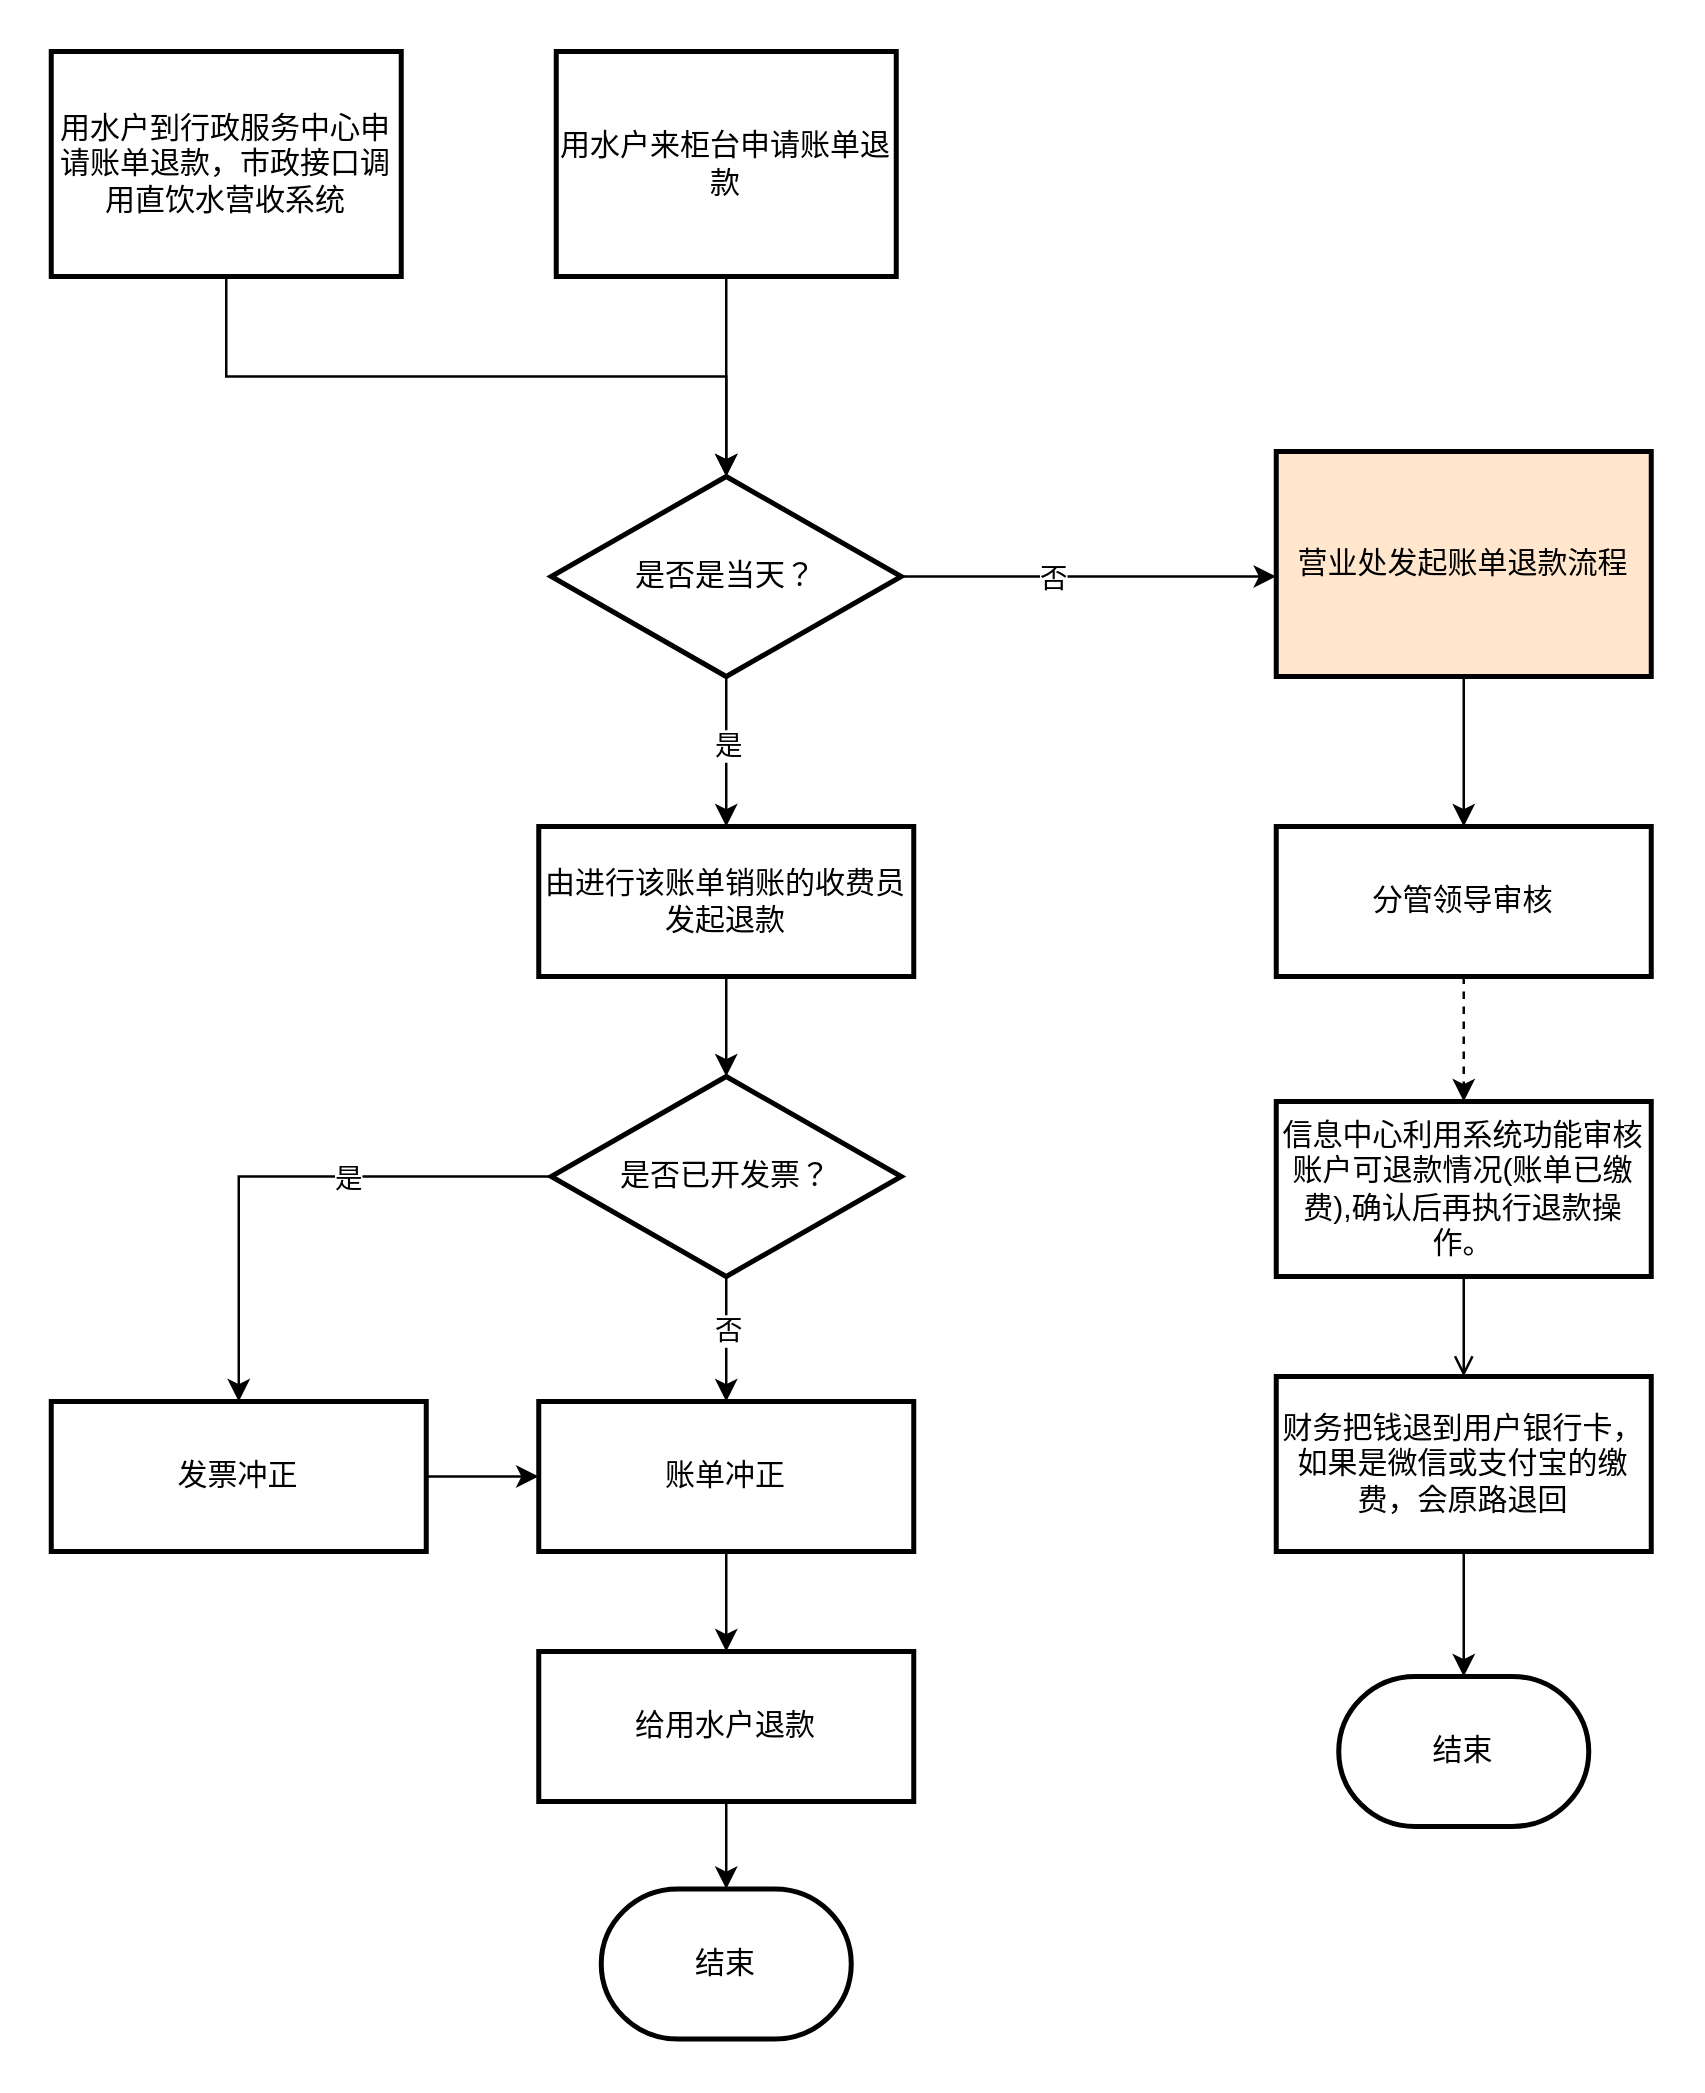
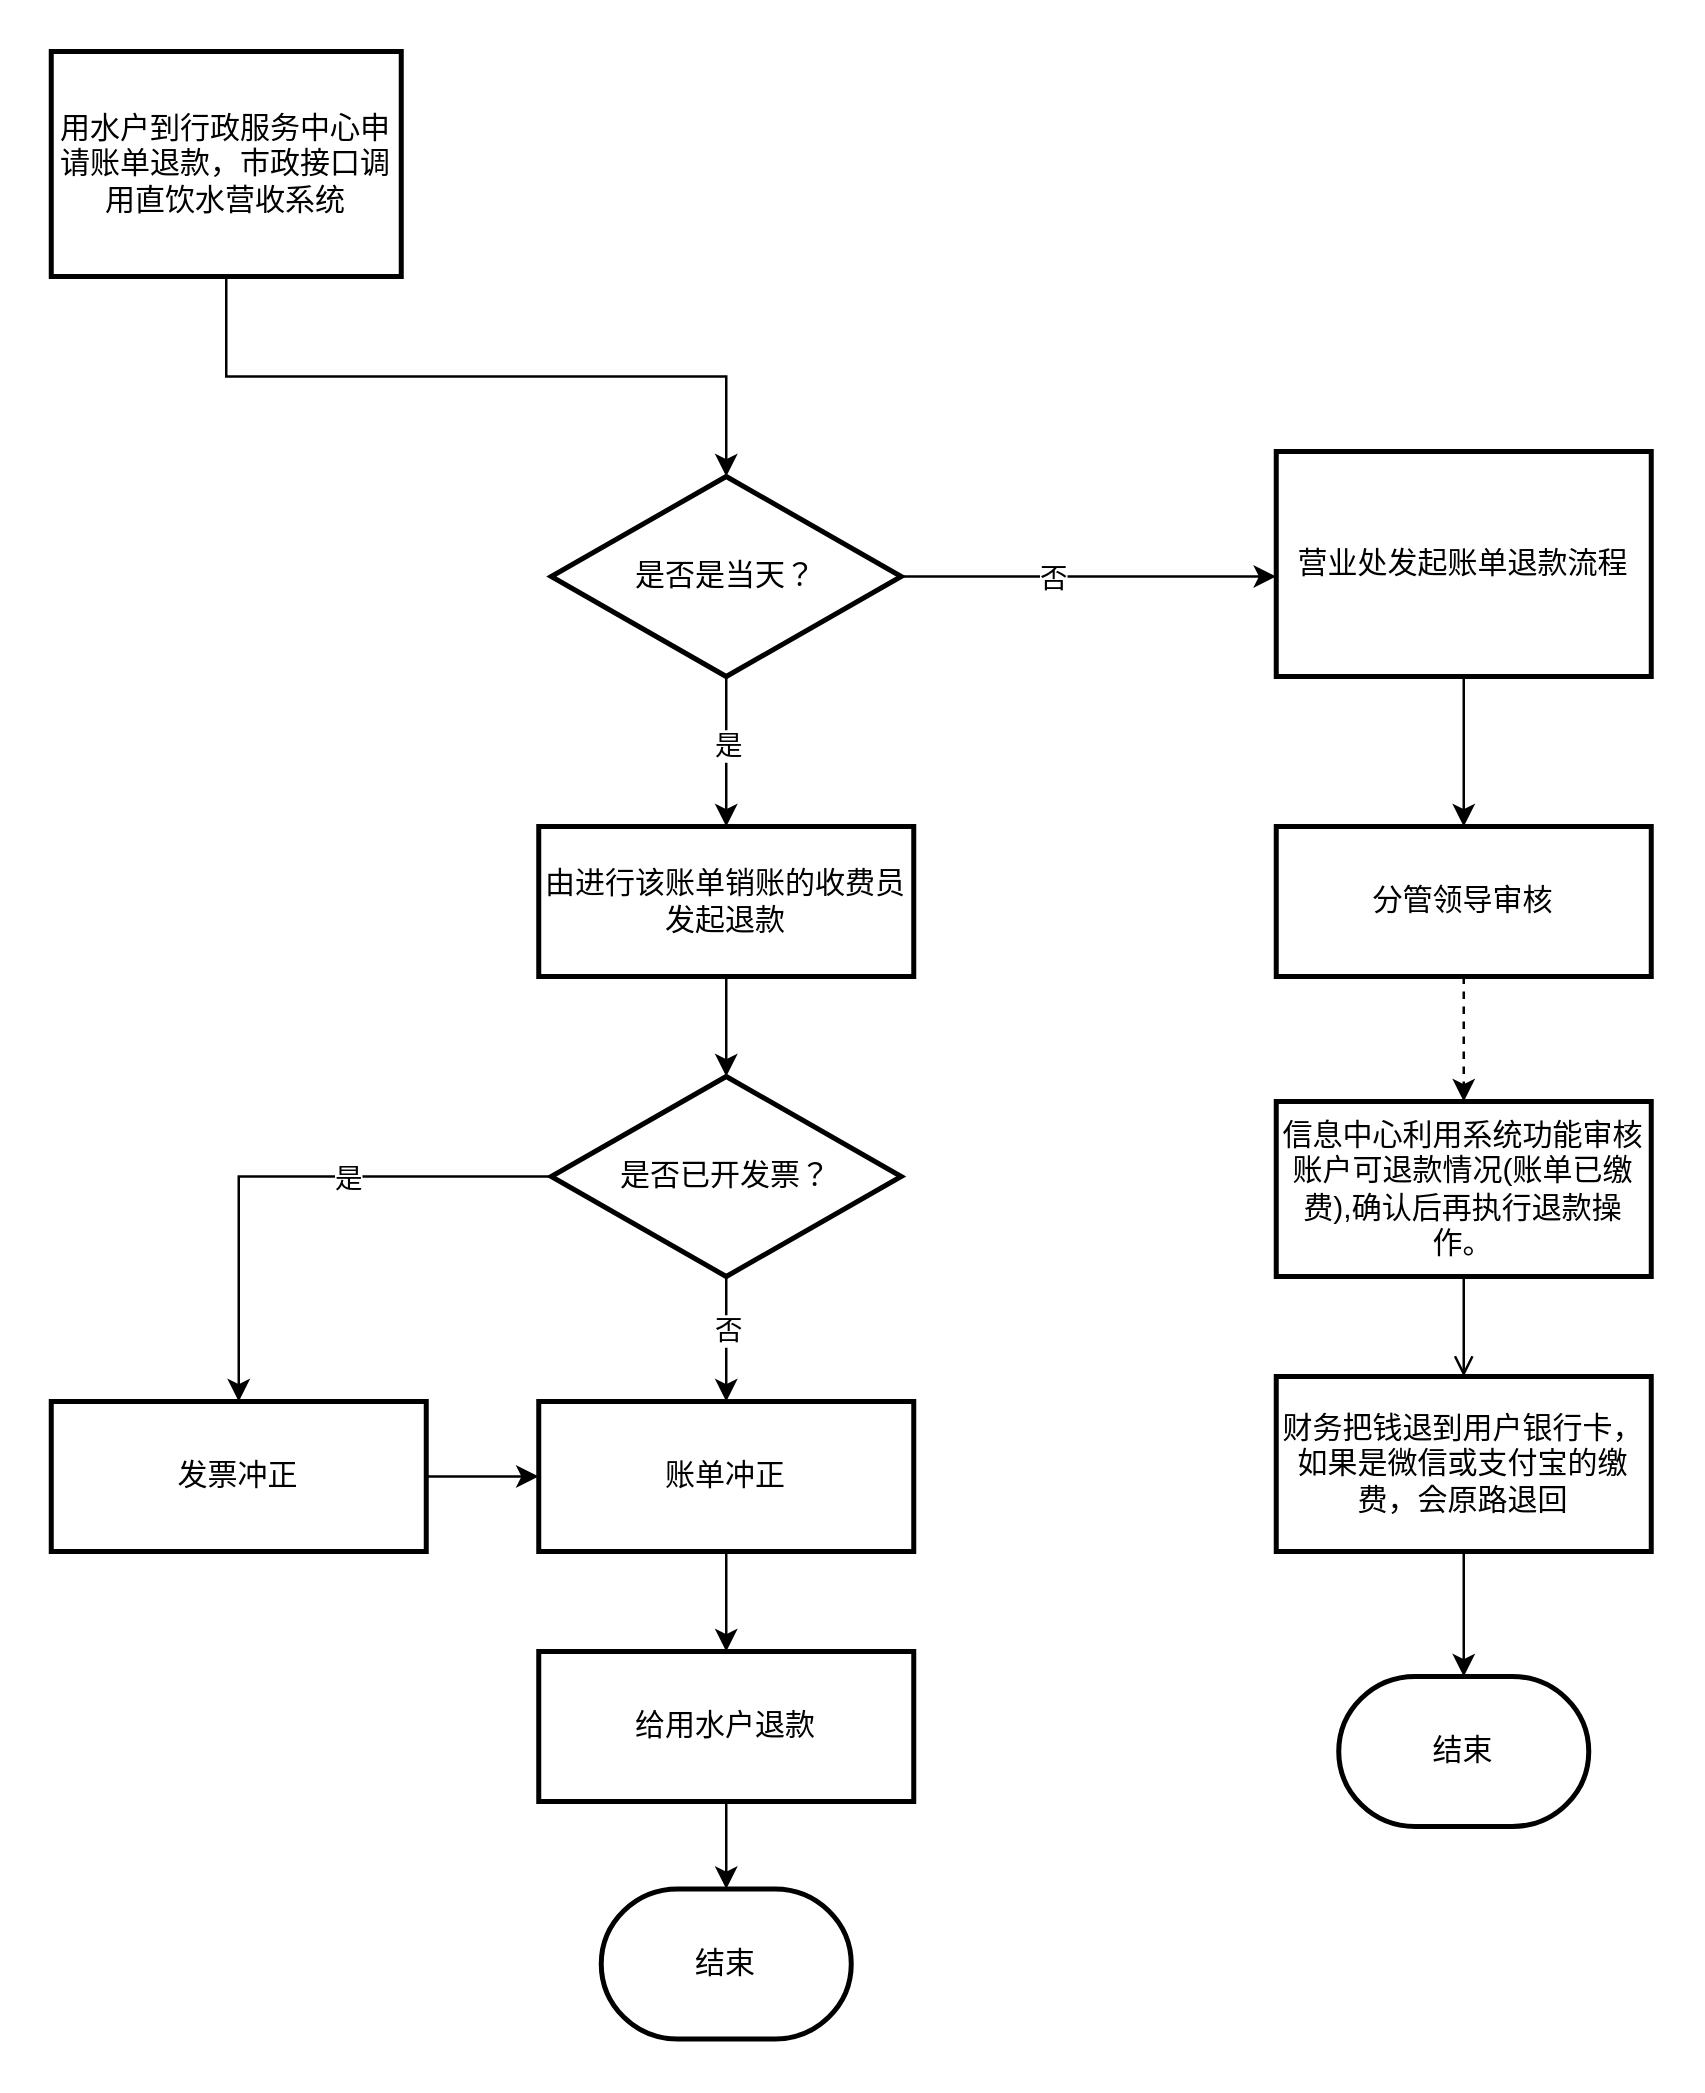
(726, 164) -> none
(726, 324) -> none
(1464, 564) -> (1464, 564)
